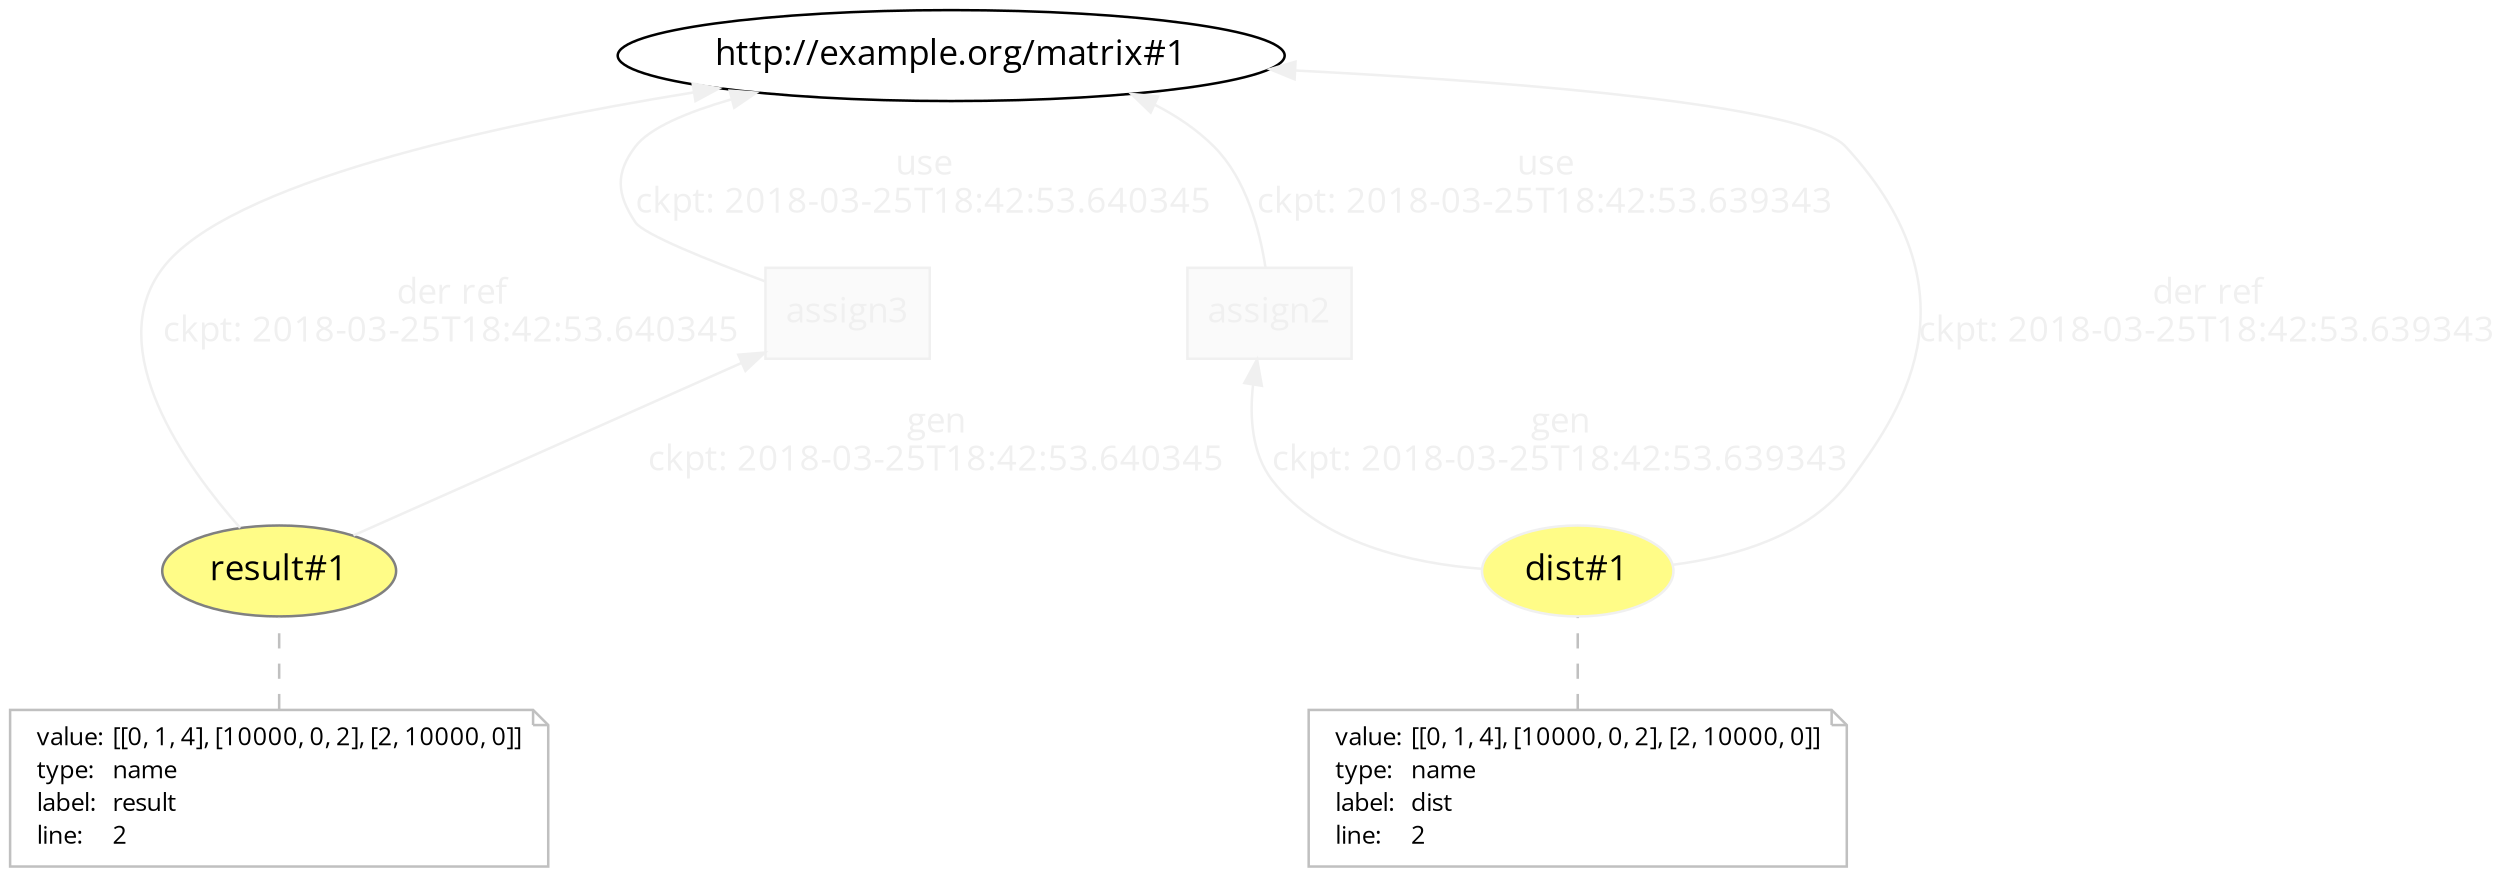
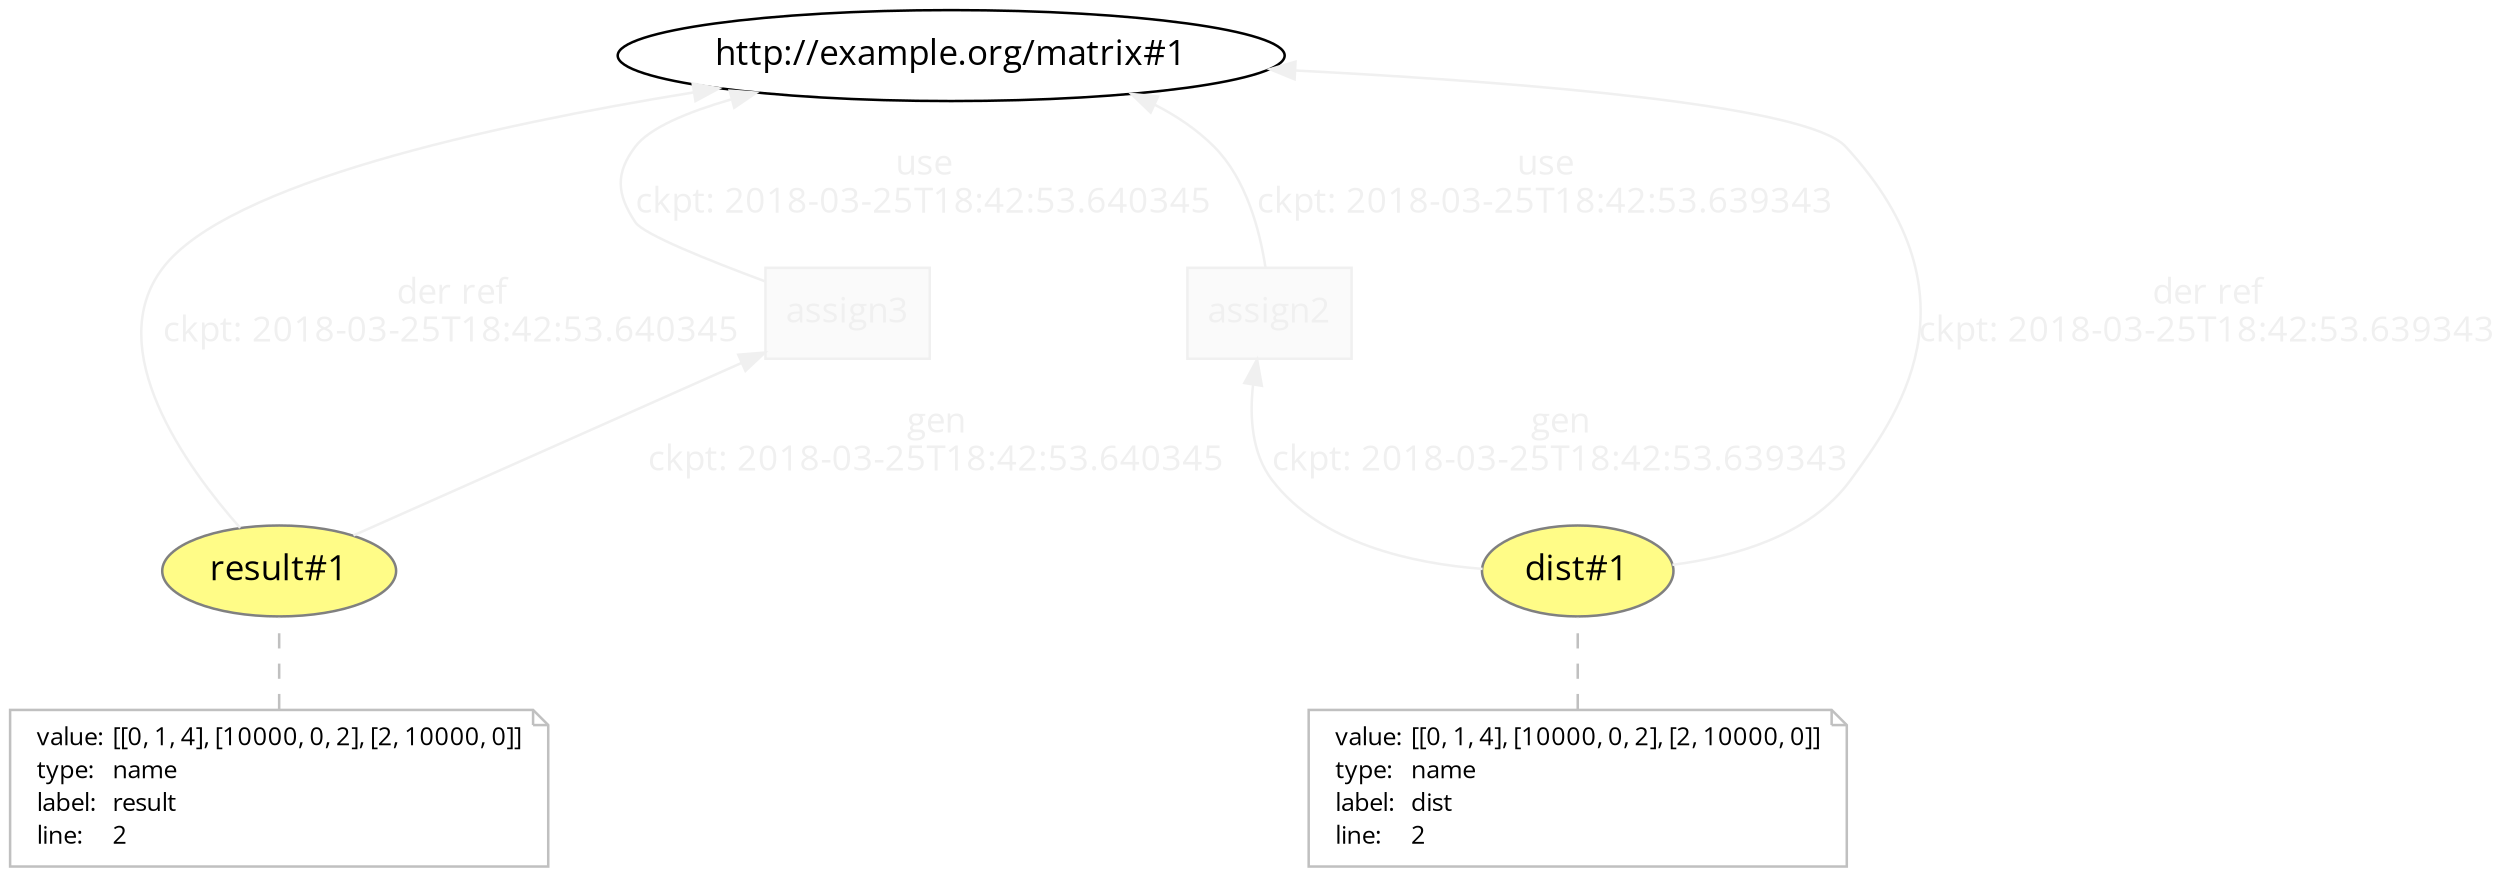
(1578, 571) -> (1578, 571)
